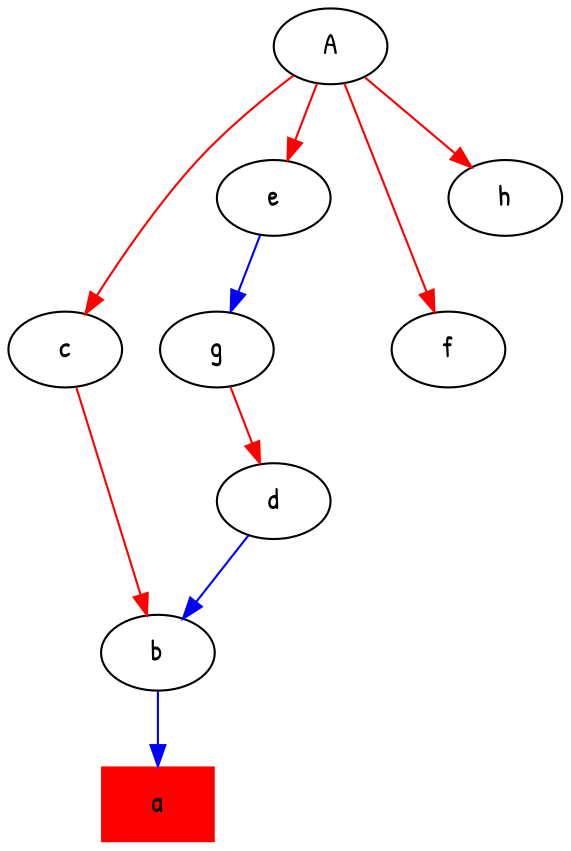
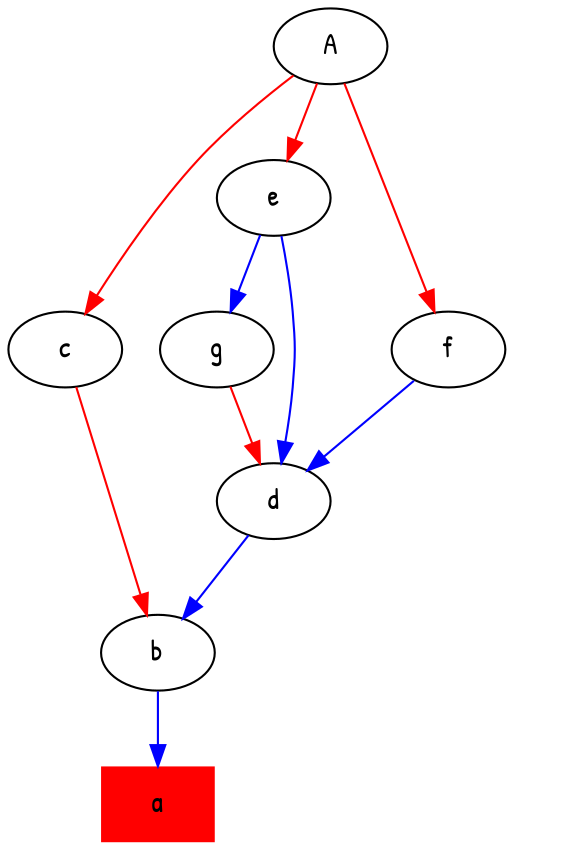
(505, 198) -> none
none -> (295, 339)
none -> (369, 419)
